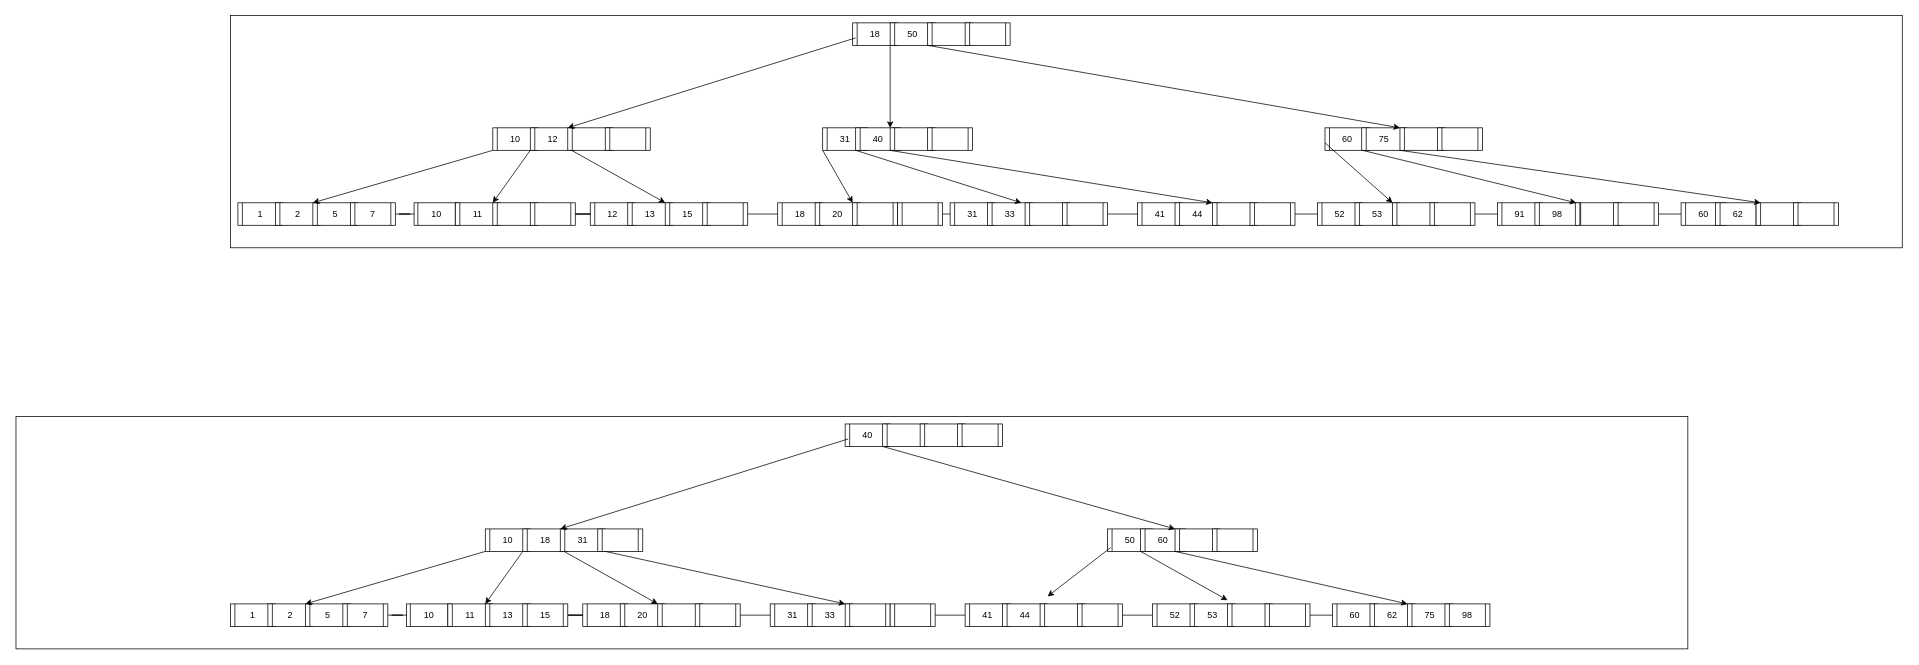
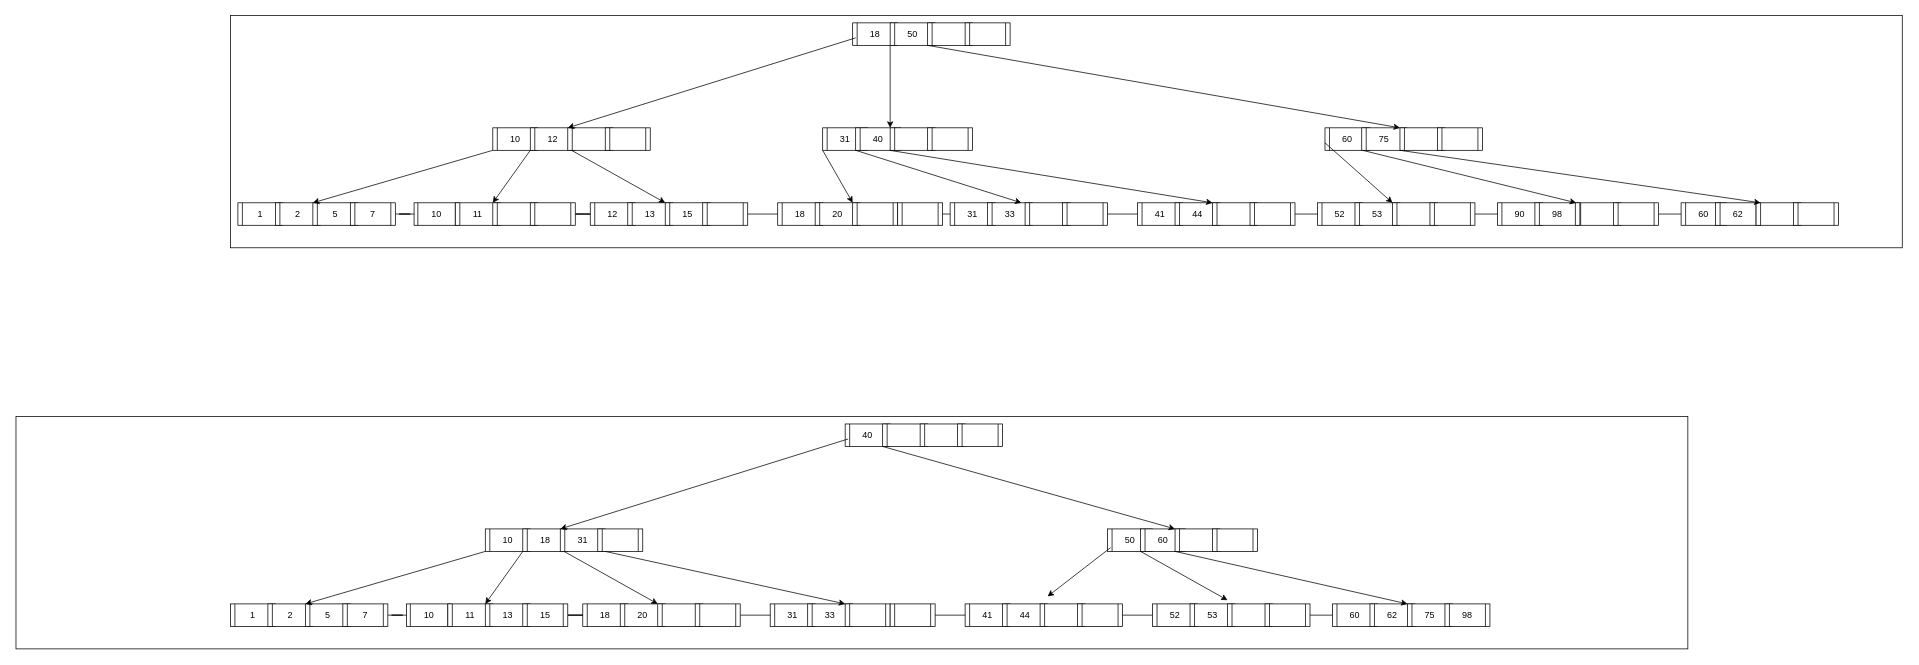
(1520, 214) -> (1520, 214)
